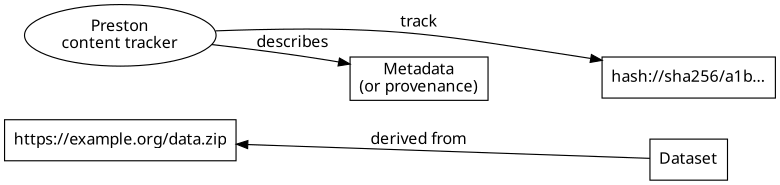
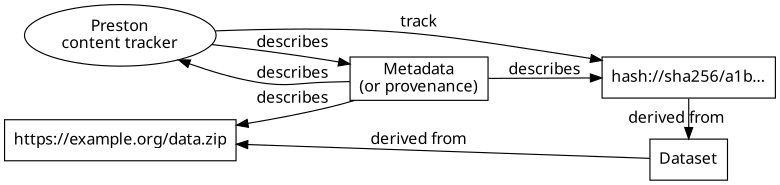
none -> (539, 78)
none -> (268, 84)
none -> (302, 113)
none -> (689, 113)
